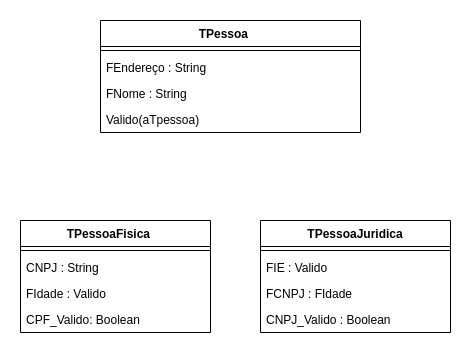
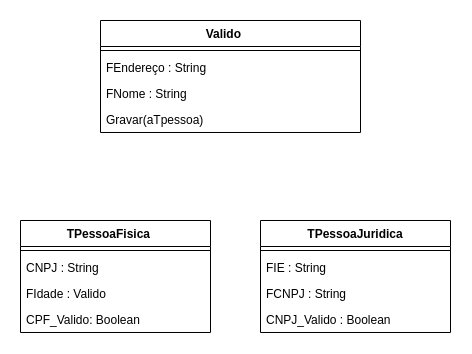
(230, 34) -> (230, 34)
(157, 120) -> (160, 120)
(299, 268) -> (300, 268)
(308, 294) -> (307, 294)
